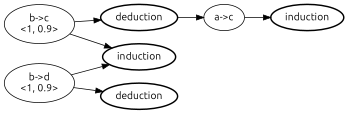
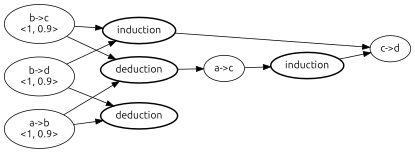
none -> (390, 49)
none -> (39, 129)
